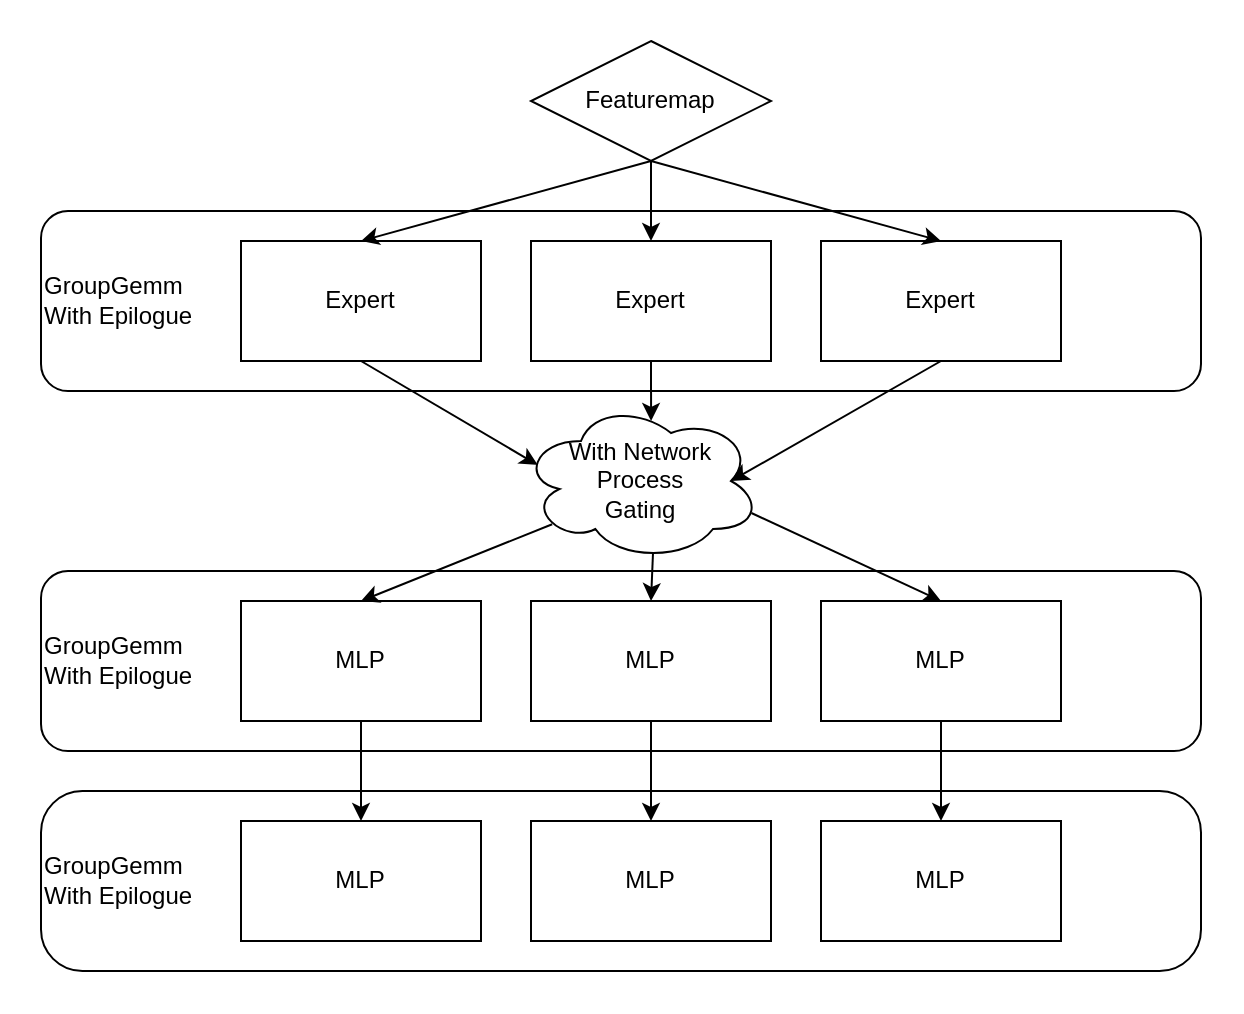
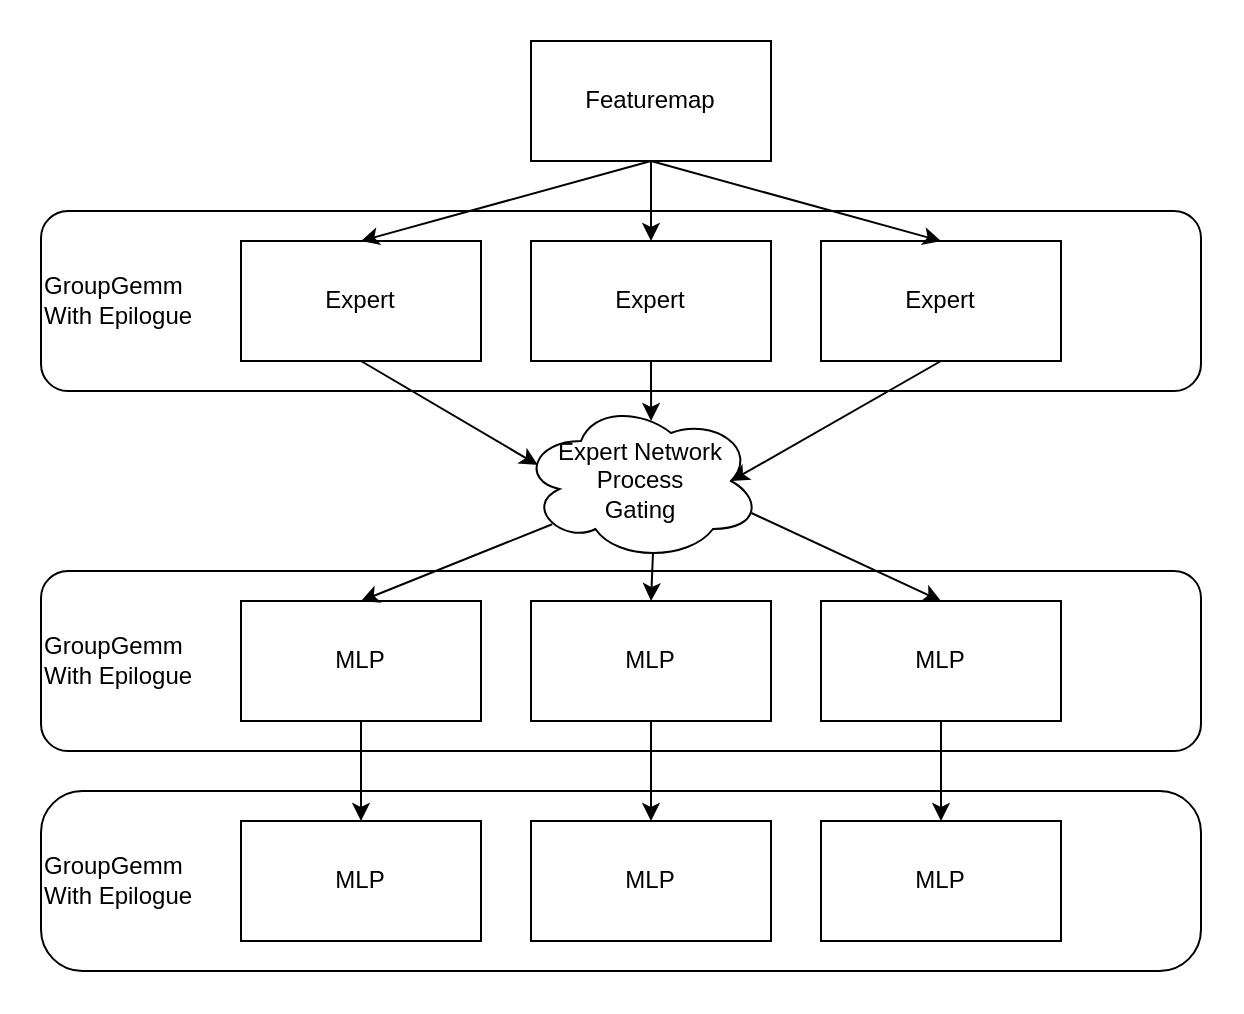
(651, 101) -> (651, 101)
(641, 481) -> (641, 481)
